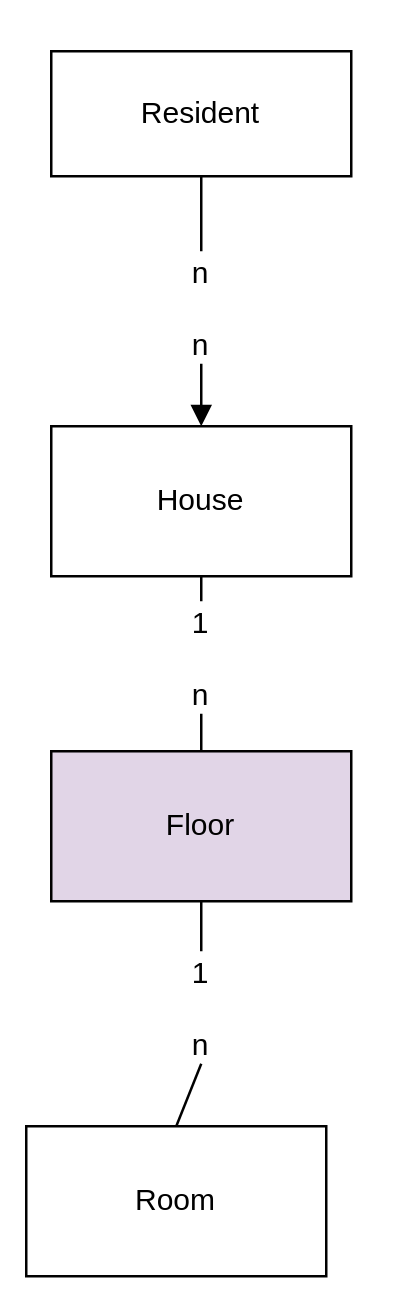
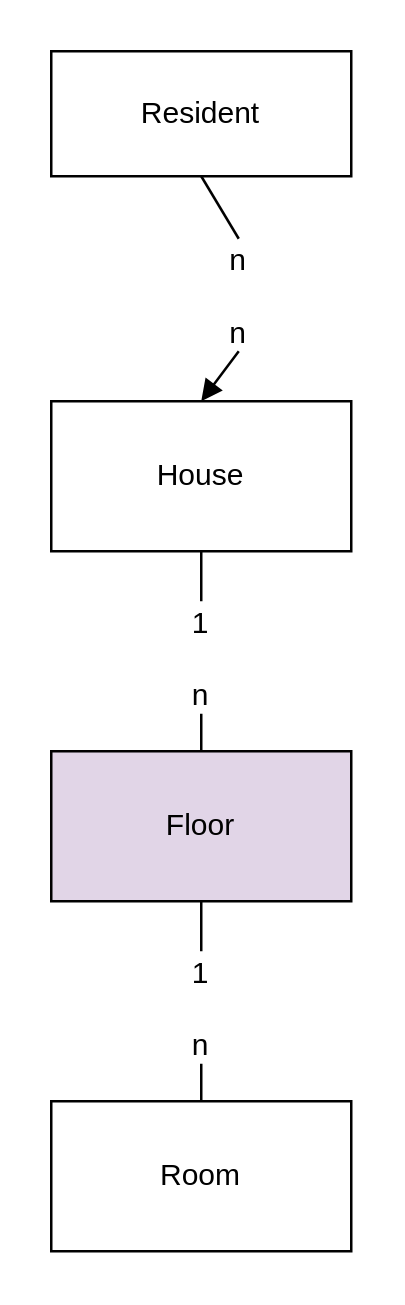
(201, 308) -> (239, 295)
(201, 501) -> (201, 476)
(176, 1201) -> (201, 1176)
